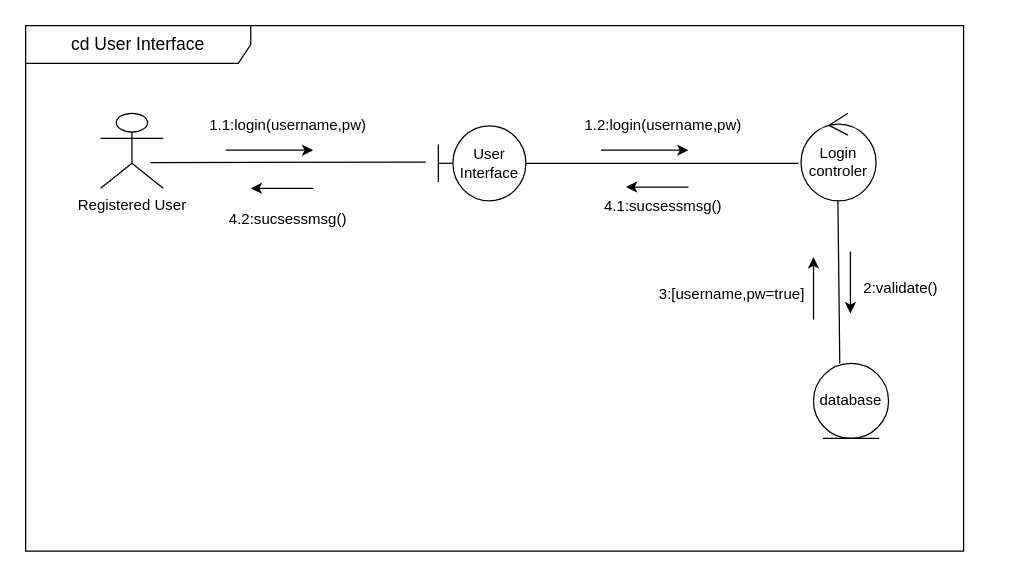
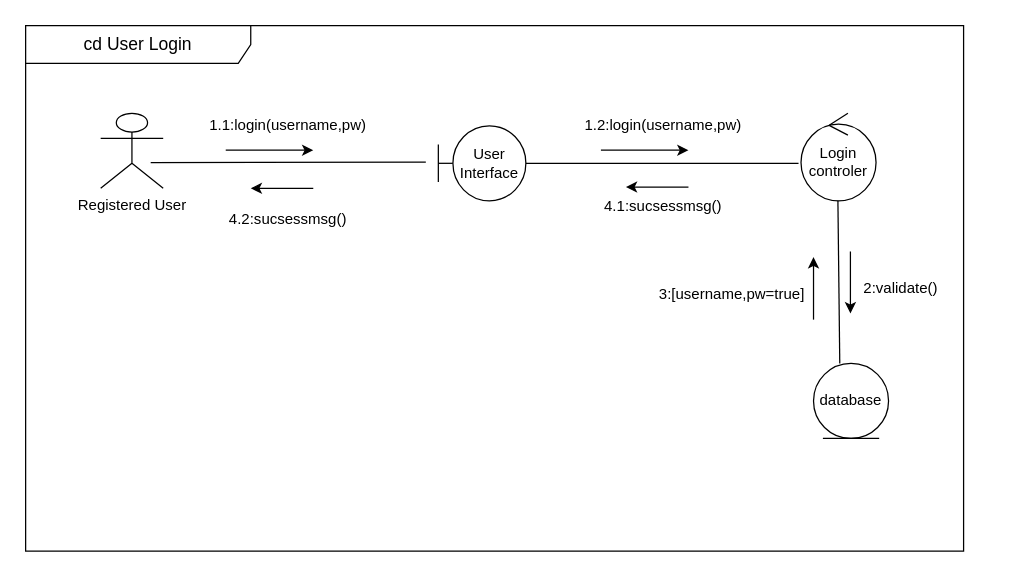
(138, 44) -> (138, 44)
